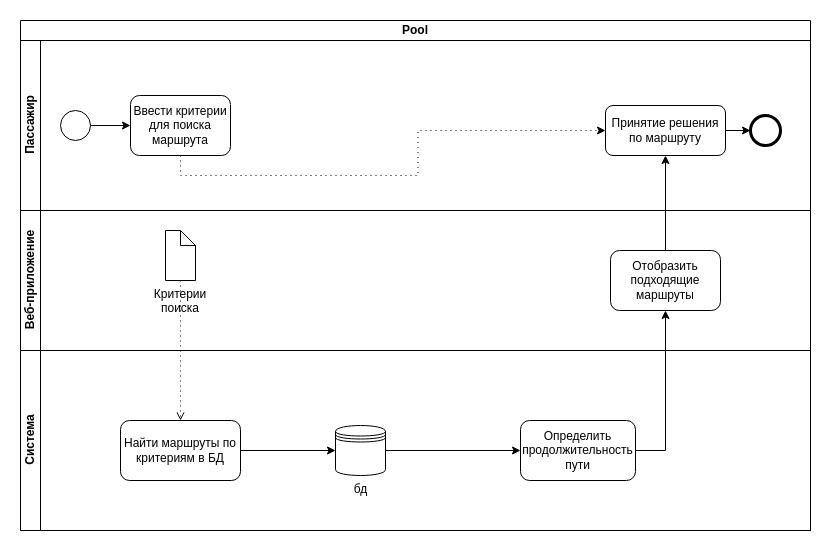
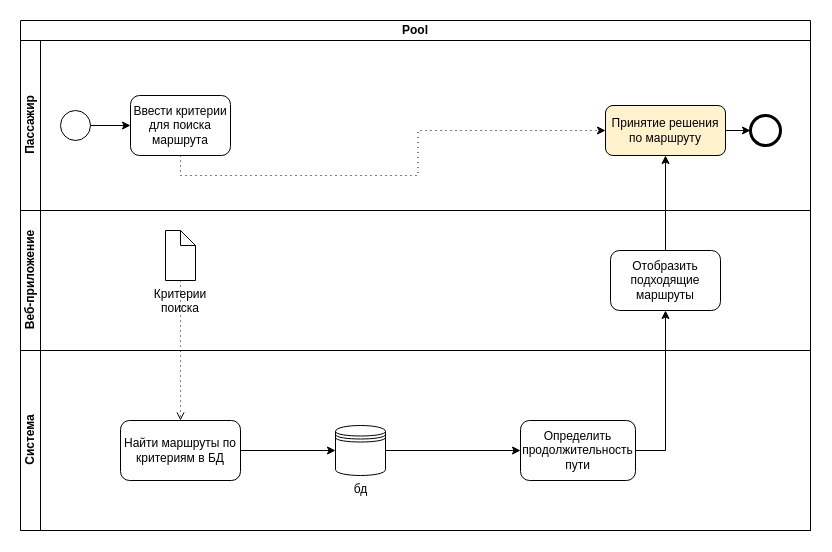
(666, 131) -> (666, 131)
